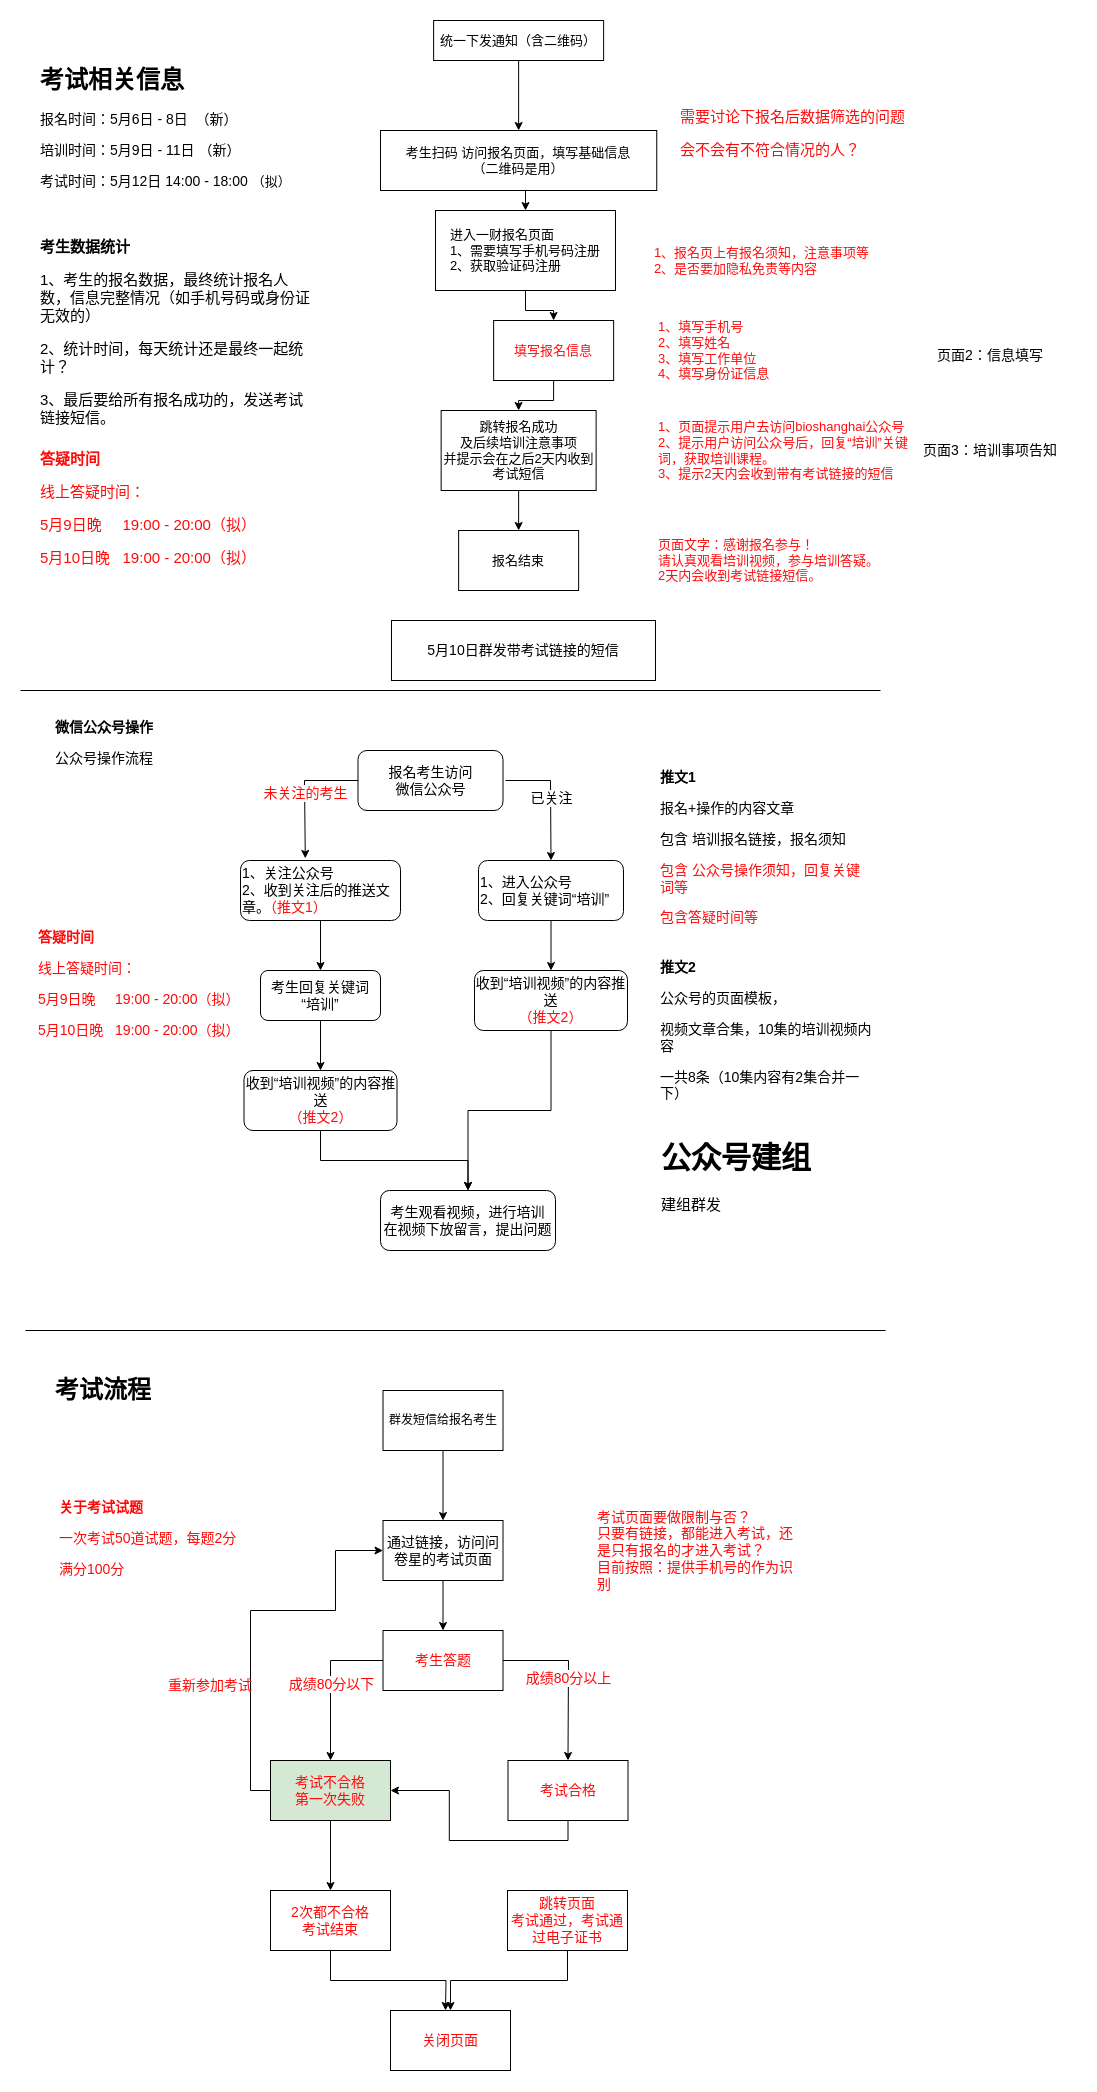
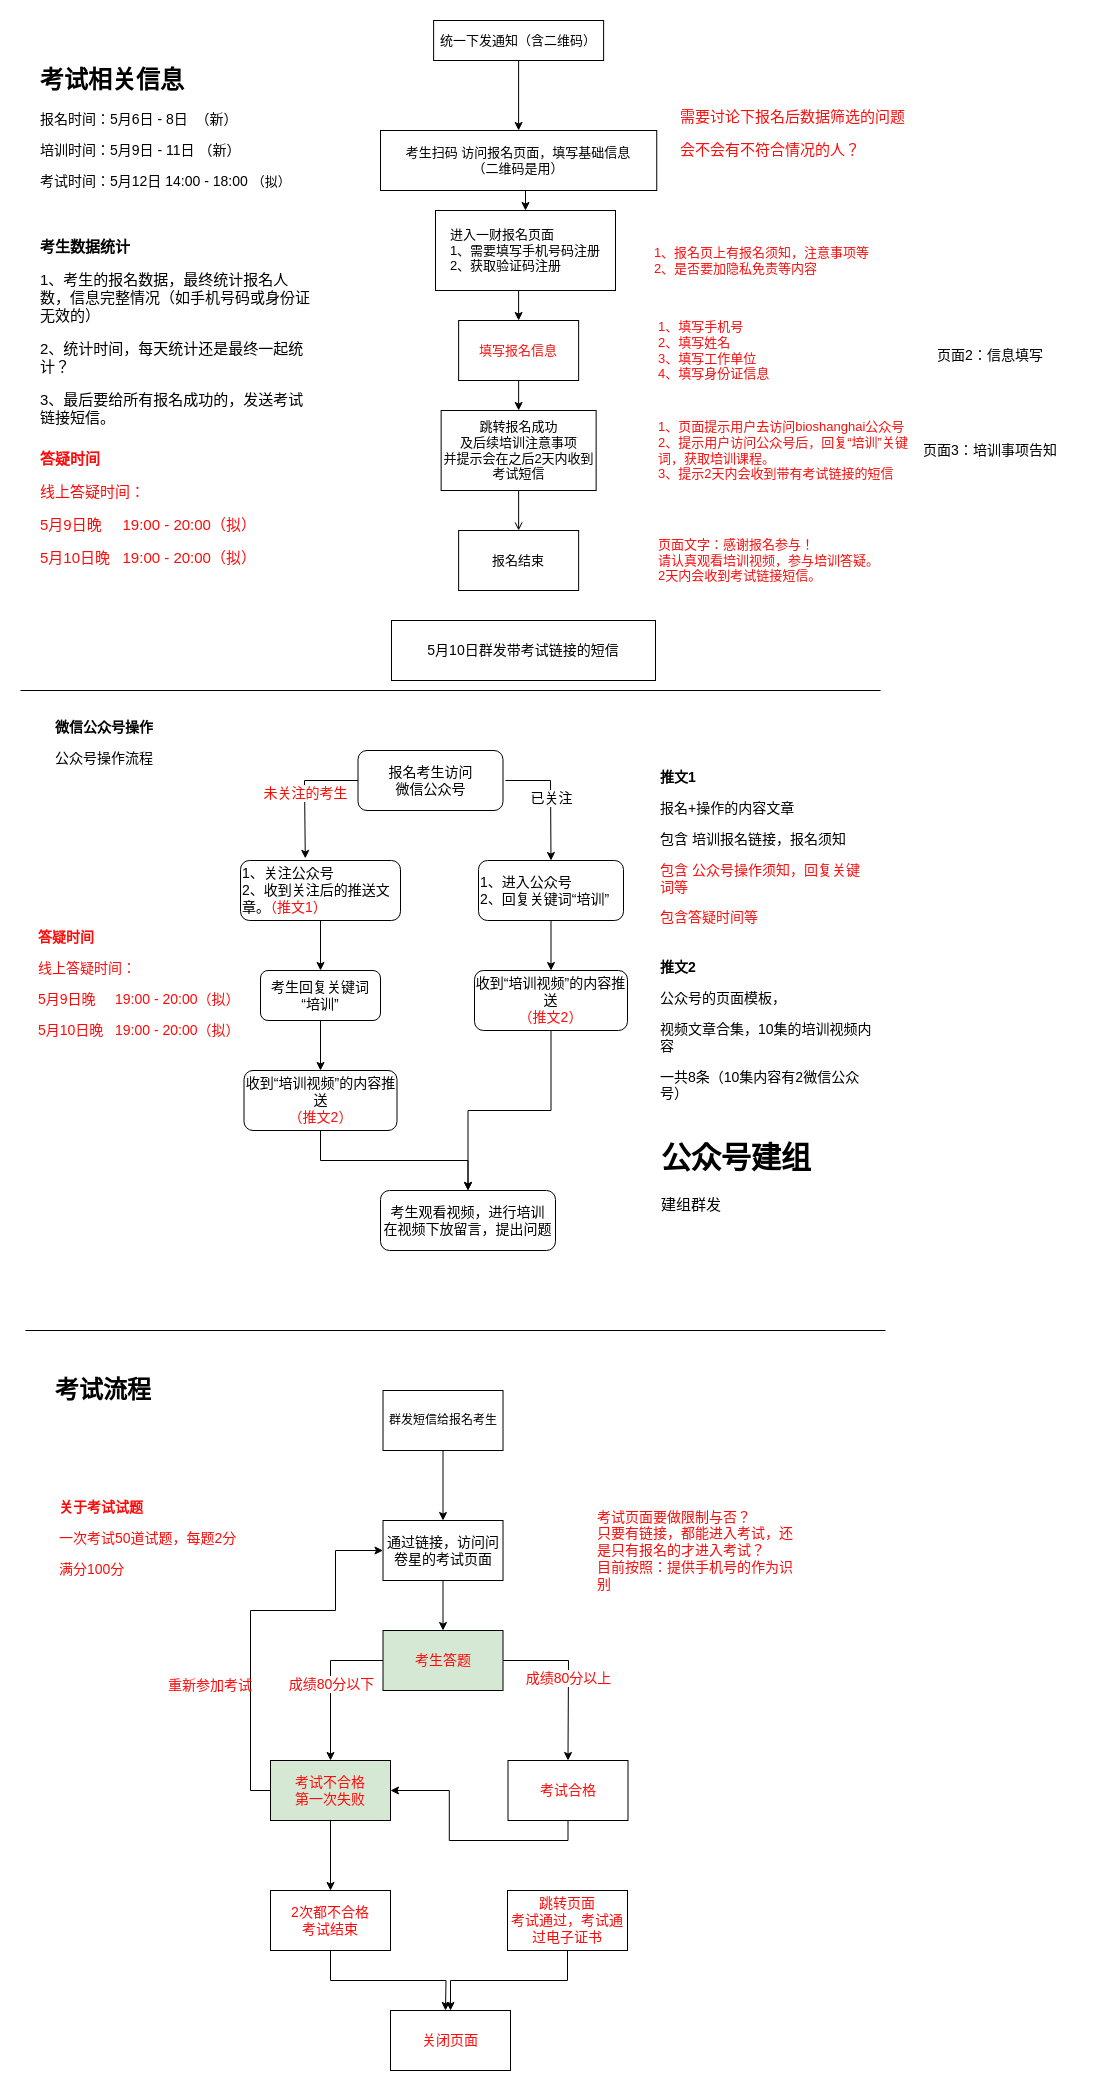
(554, 351) -> (519, 351)
(519, 522) -> (519, 523)
(767, 1001) -> (767, 1001)
(443, 1661) -> (443, 1661)
